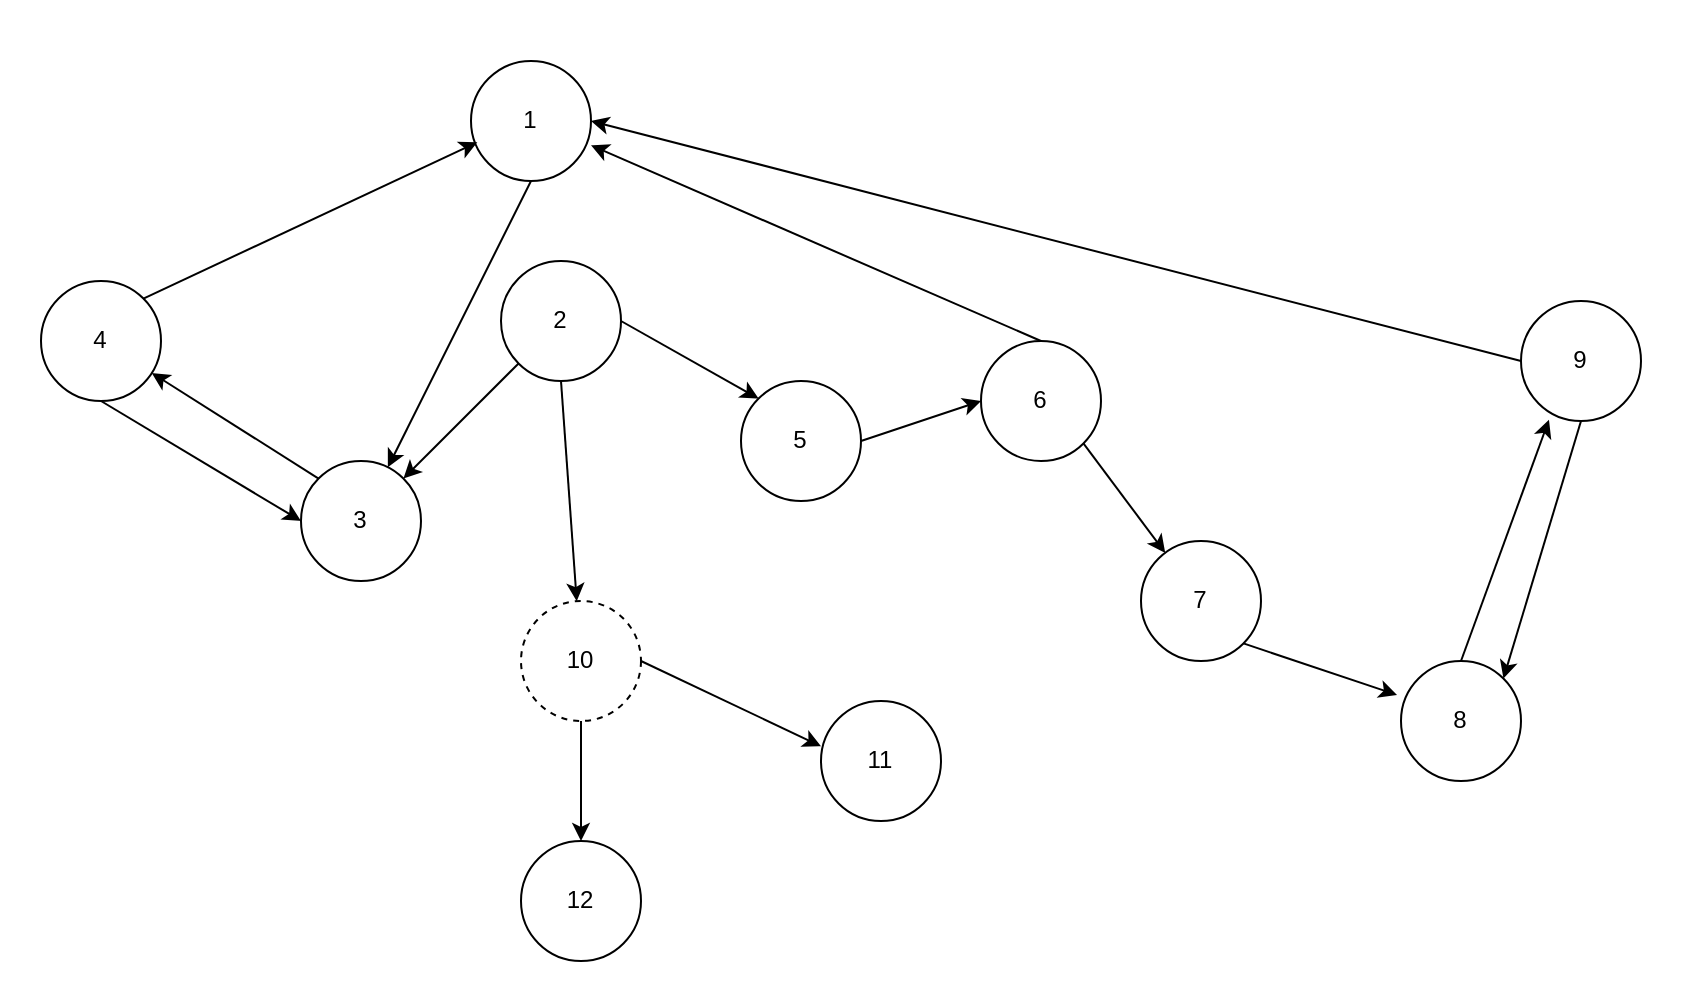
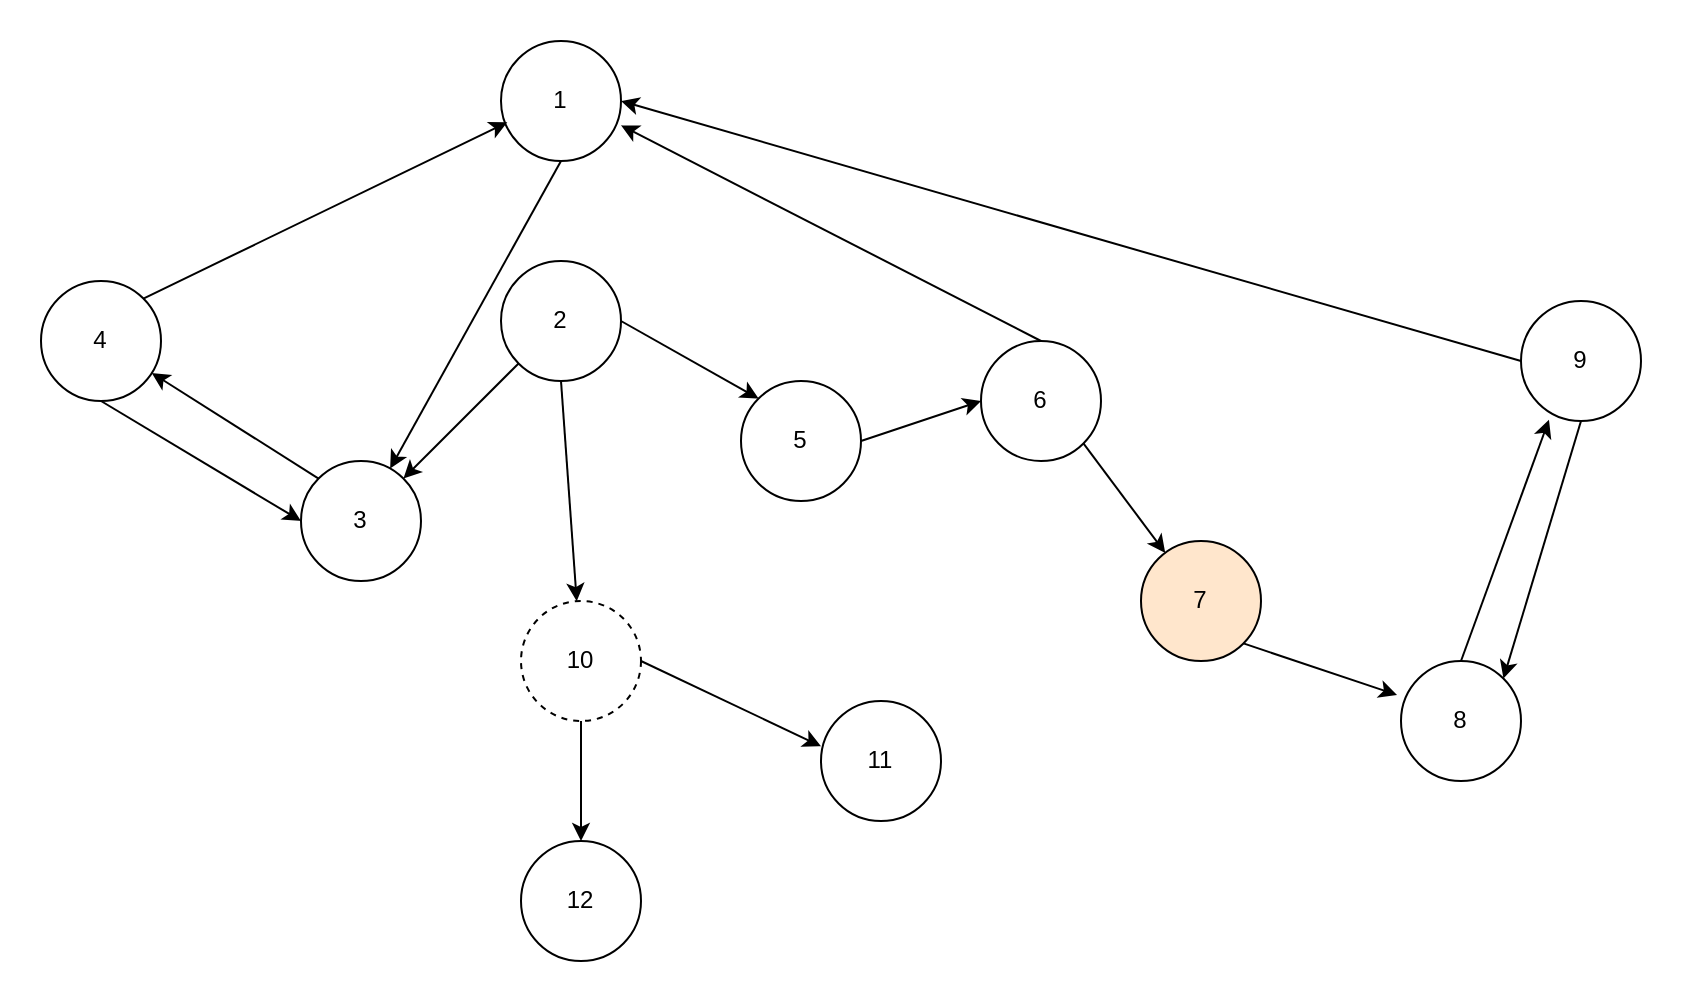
(531, 121) -> (561, 101)
(1201, 601) -> (1201, 601)
